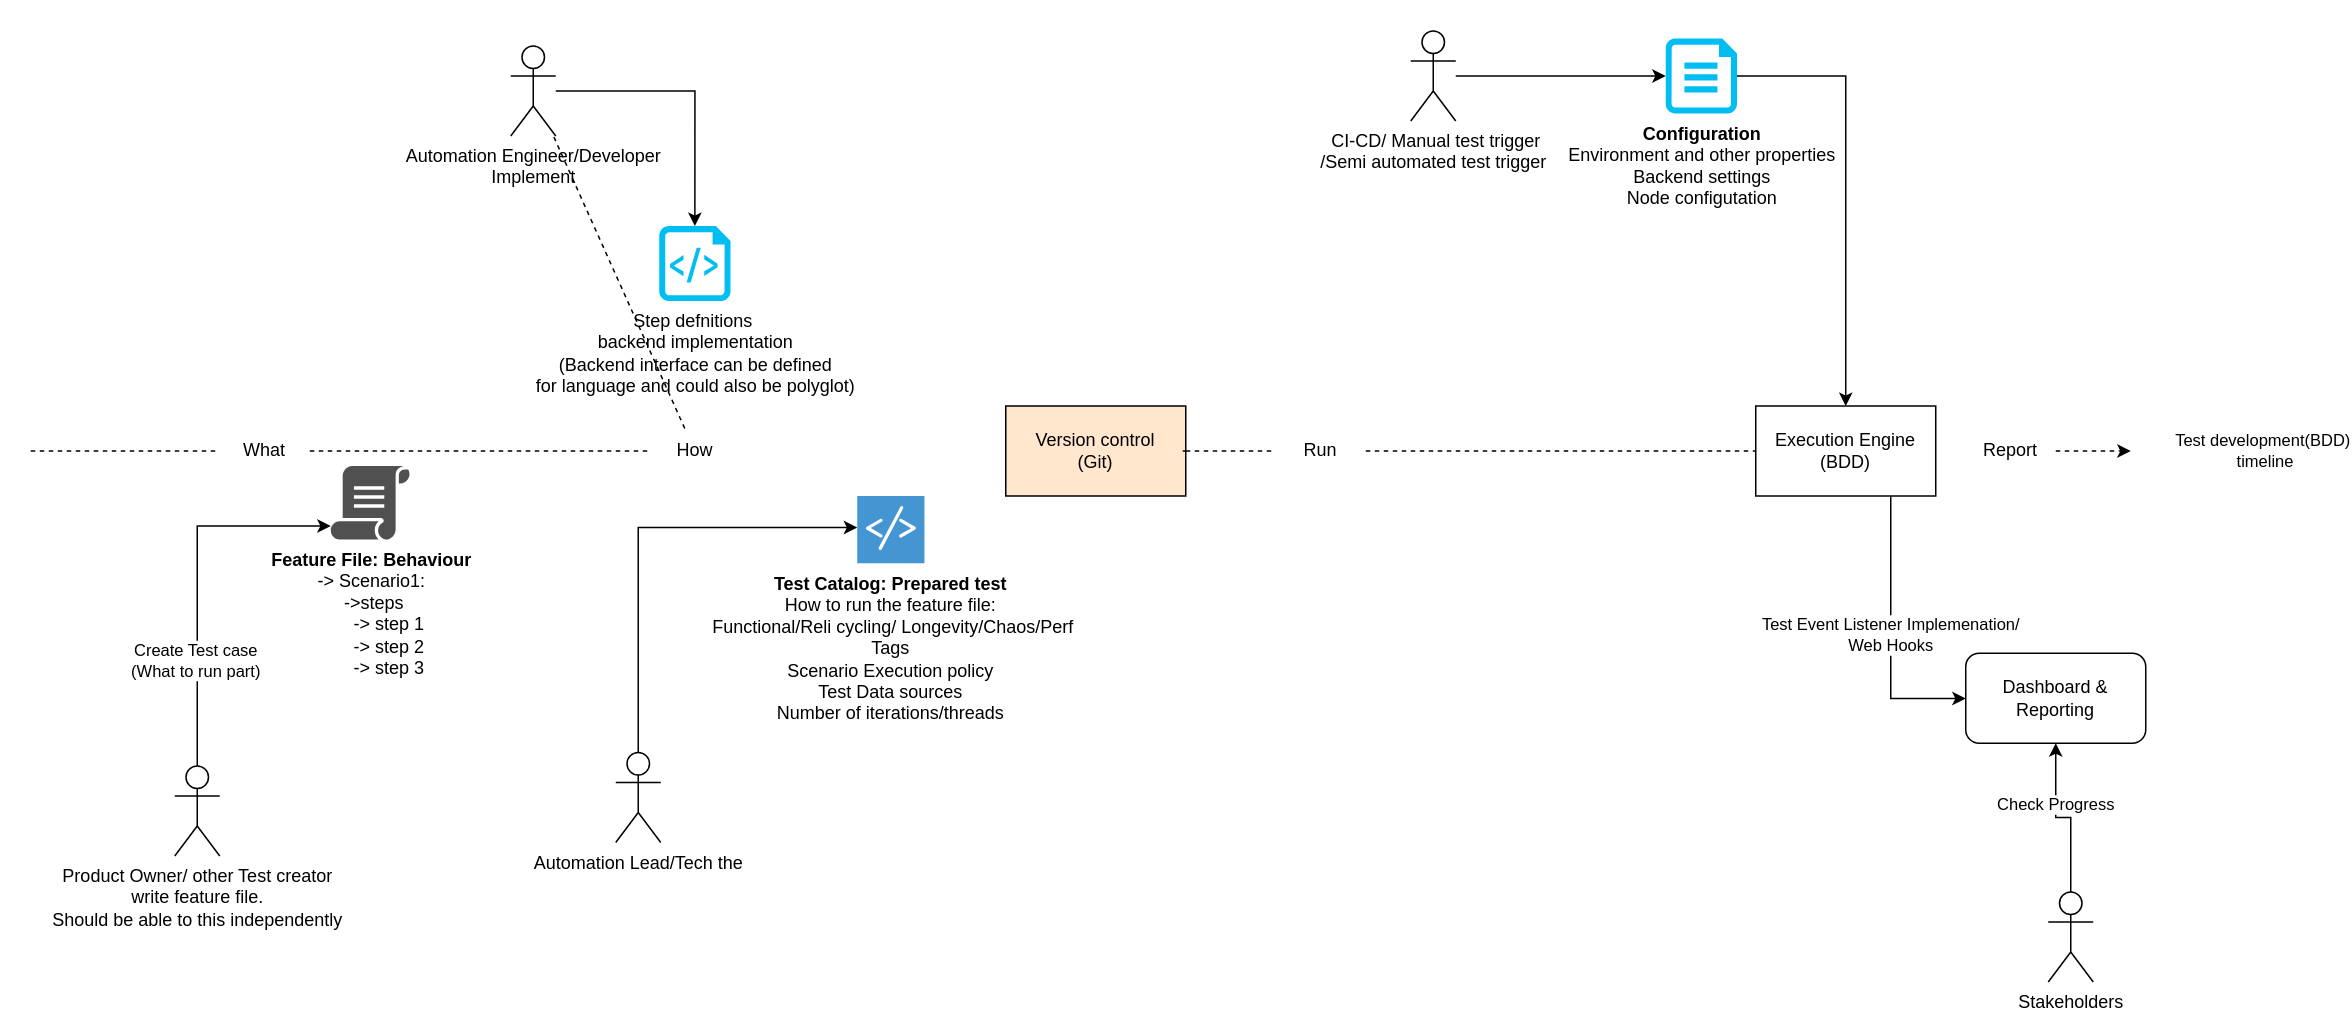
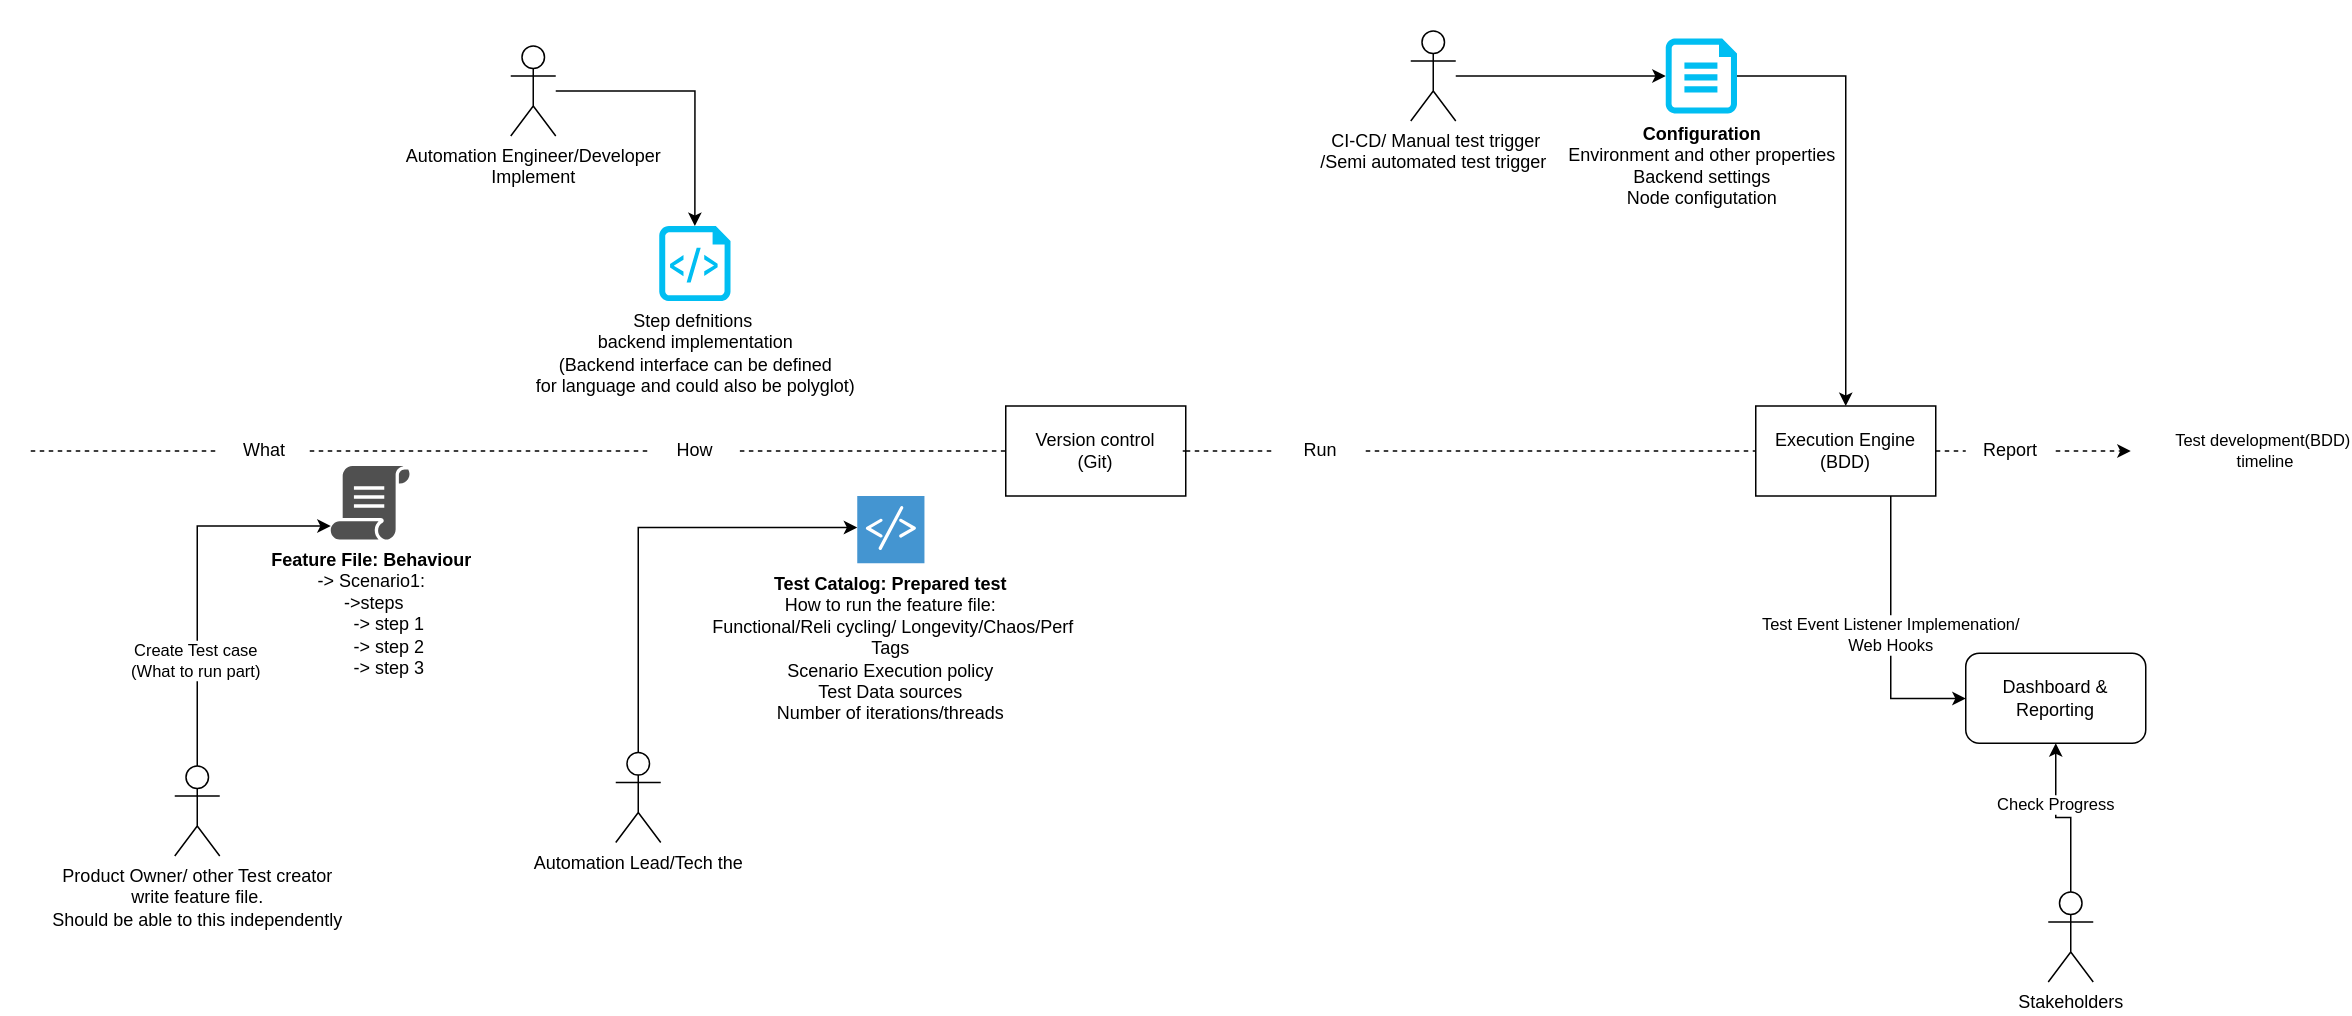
(619, 282) -> (871, 451)
(1096, 451) -> (1096, 451)
none -> (1950, 451)
